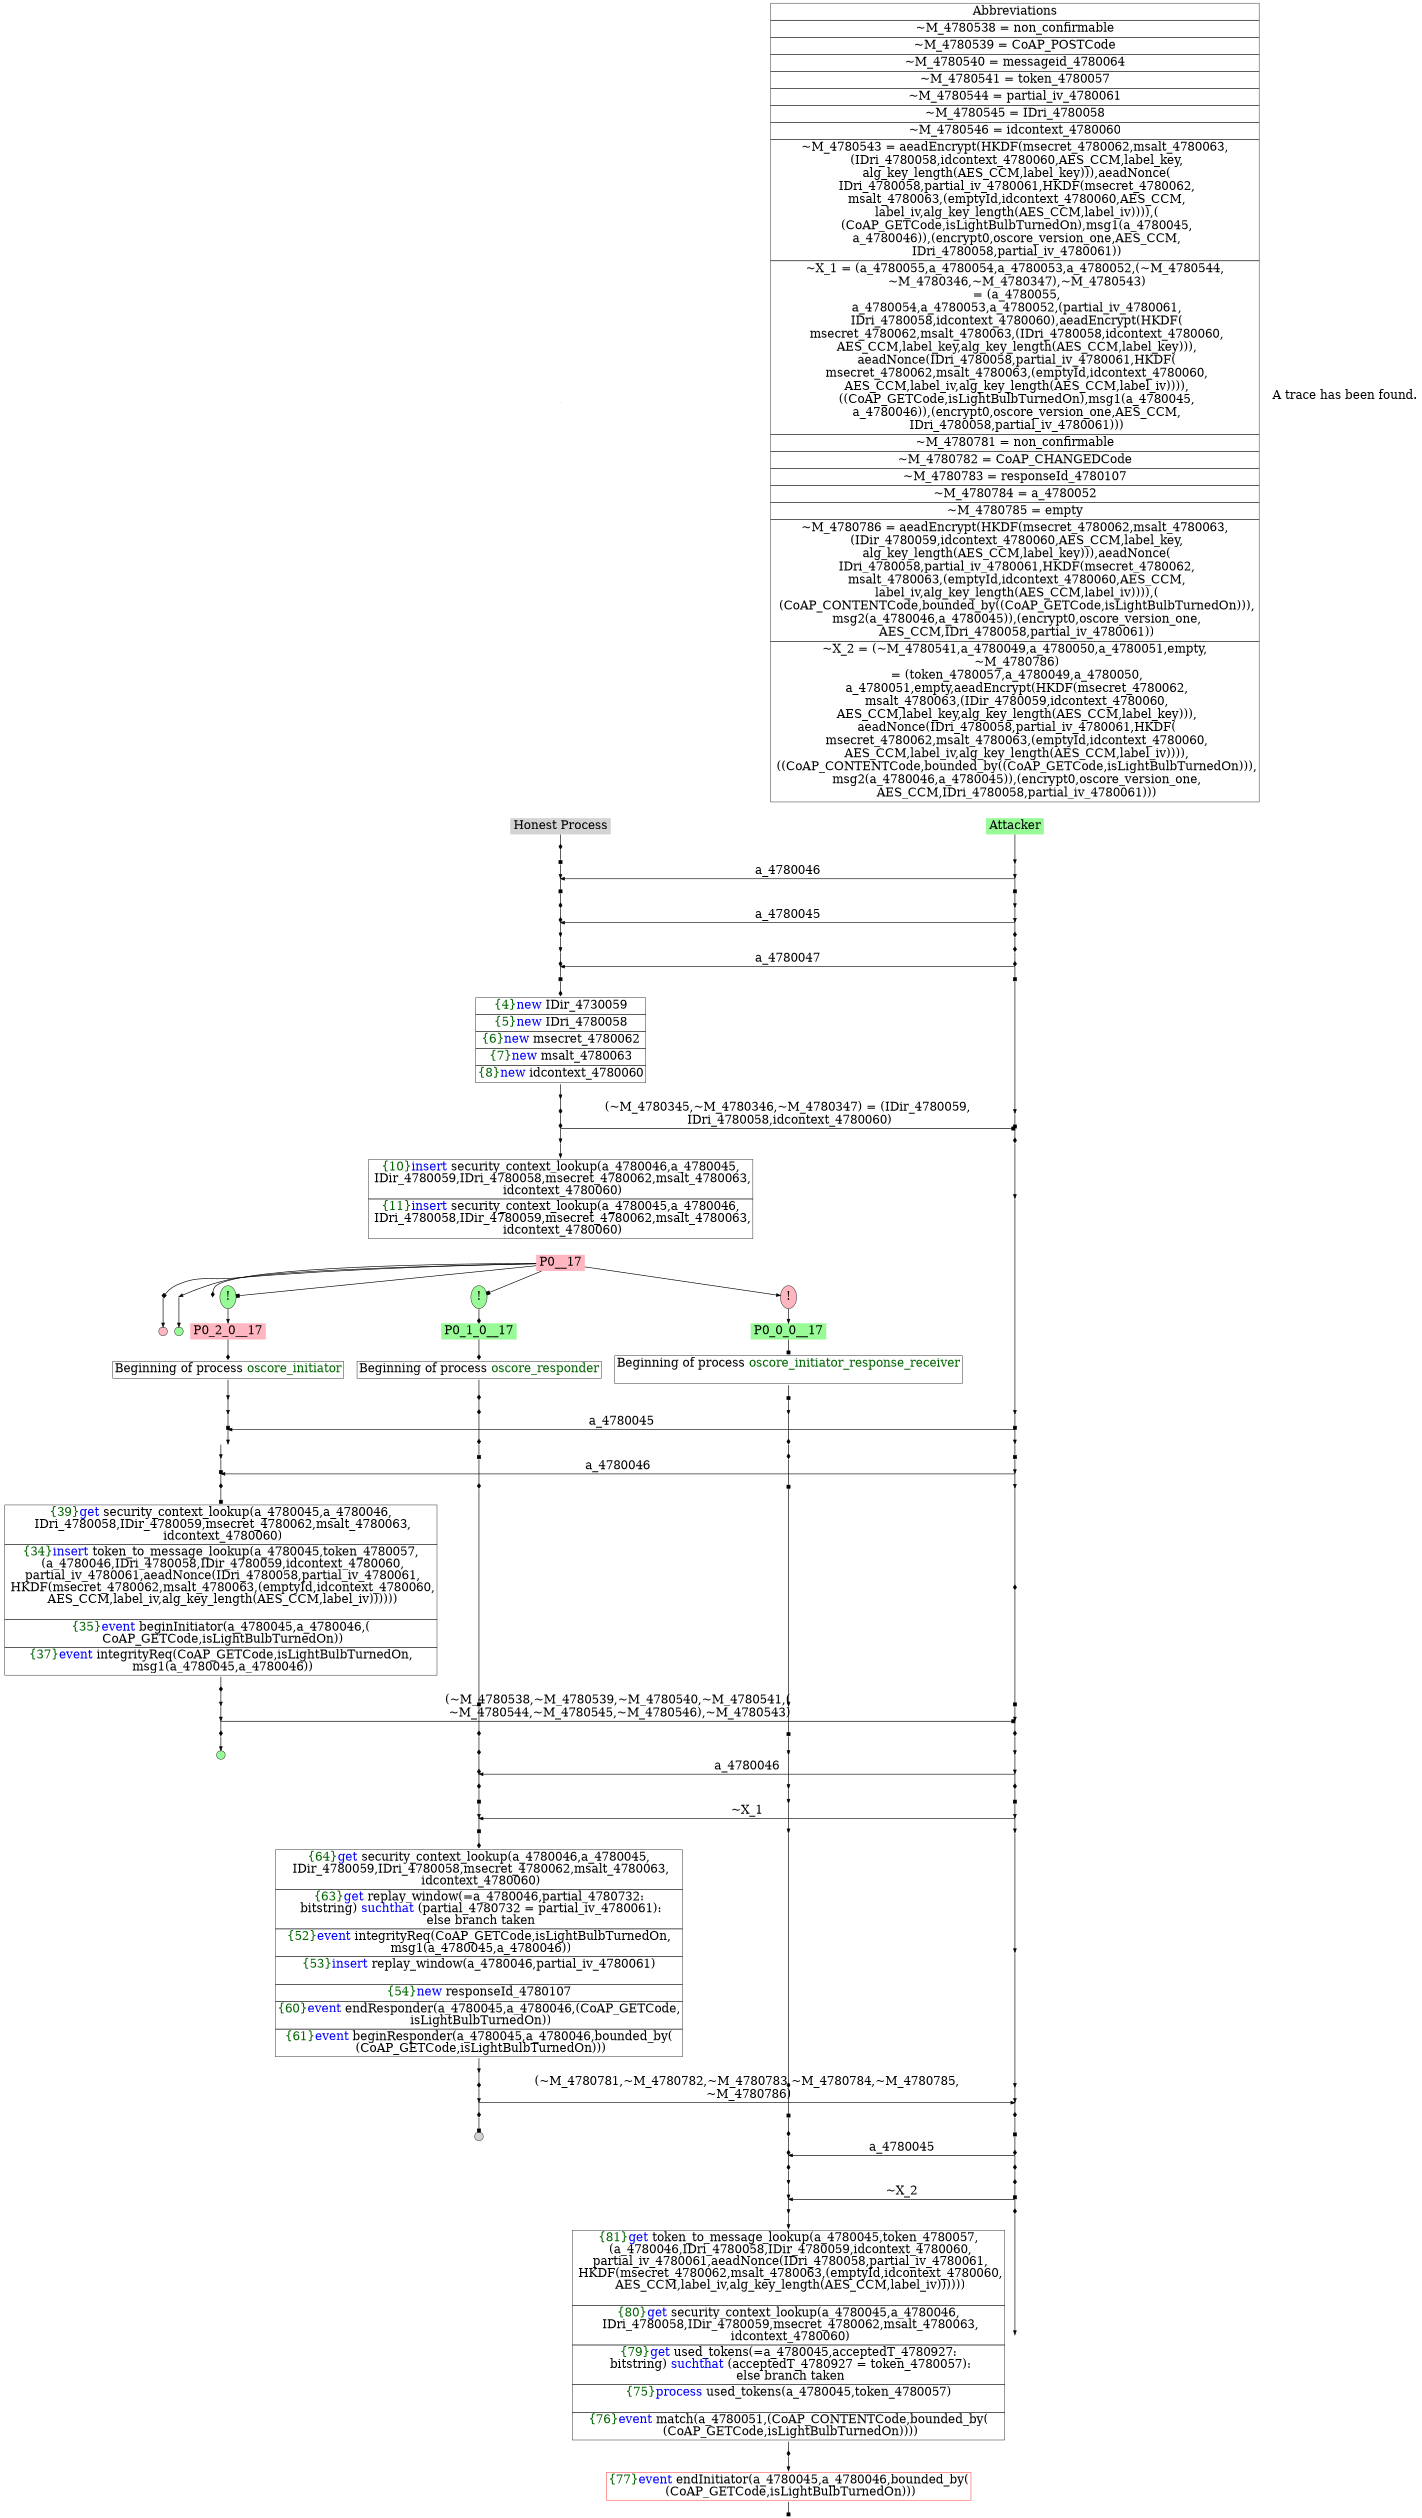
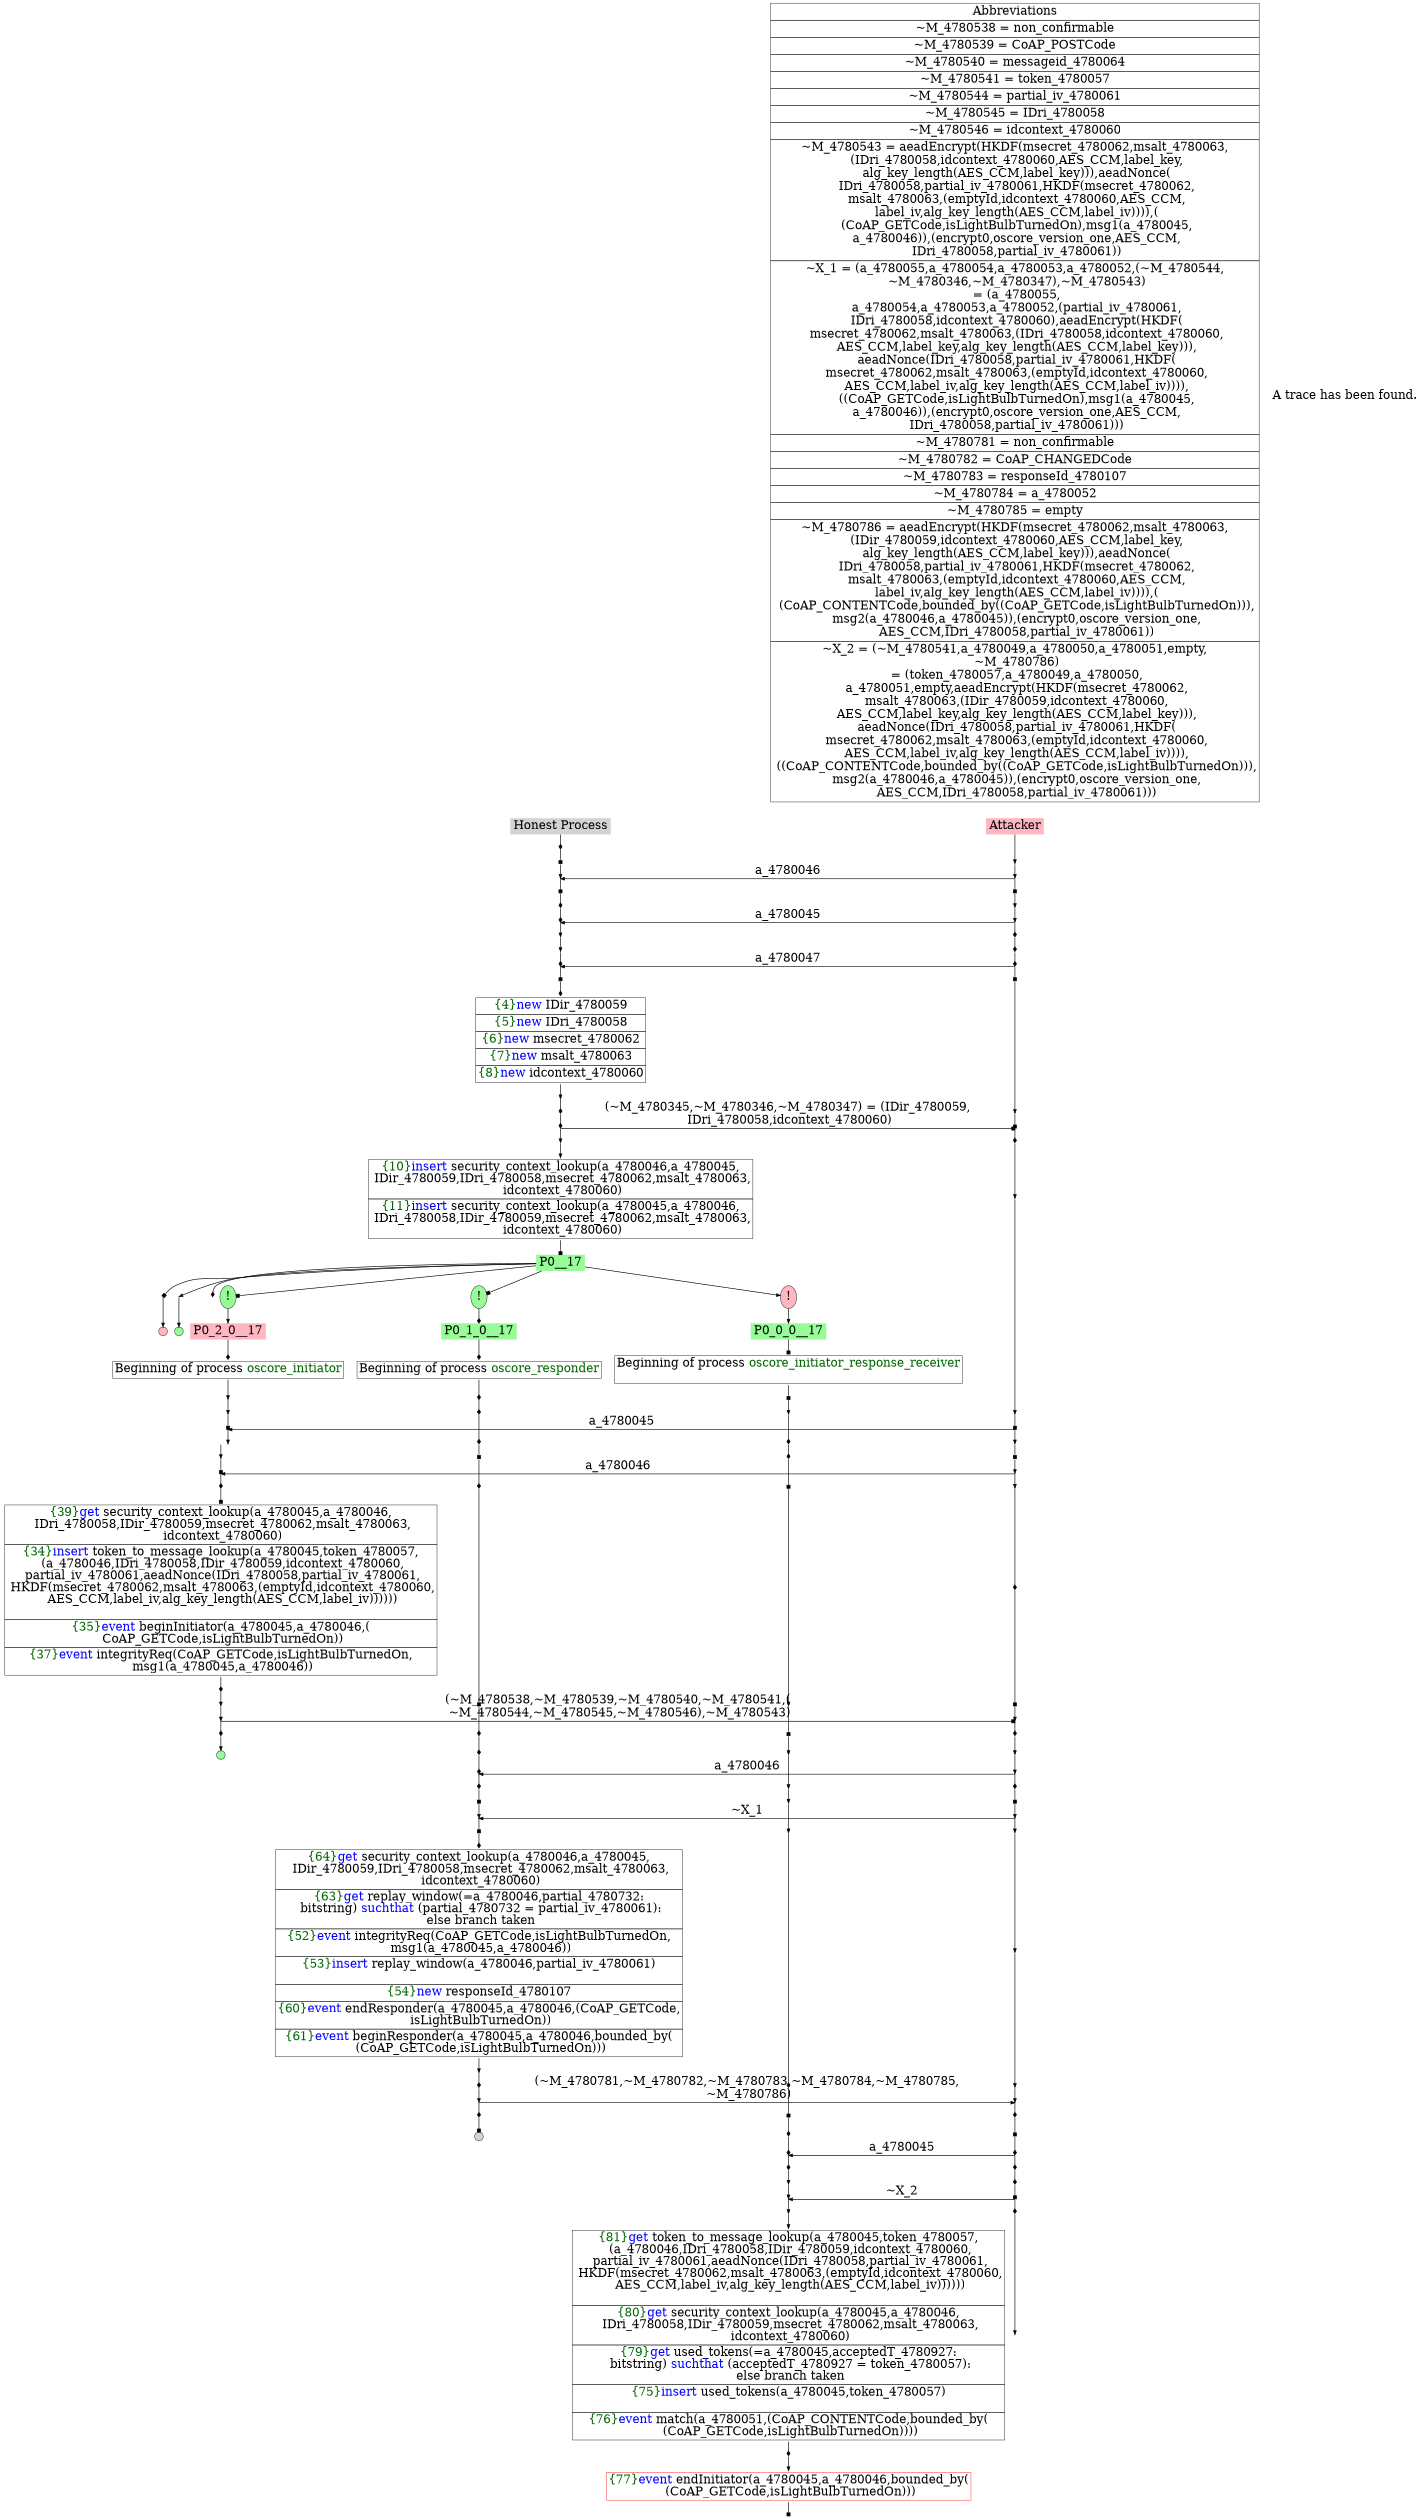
(1015, 826) -> (1015, 826)
(586, 1005) -> (586, 1005)
none -> (560, 1246)
(560, 1263) -> (560, 1263)
(681, 2392) -> (681, 2392)
